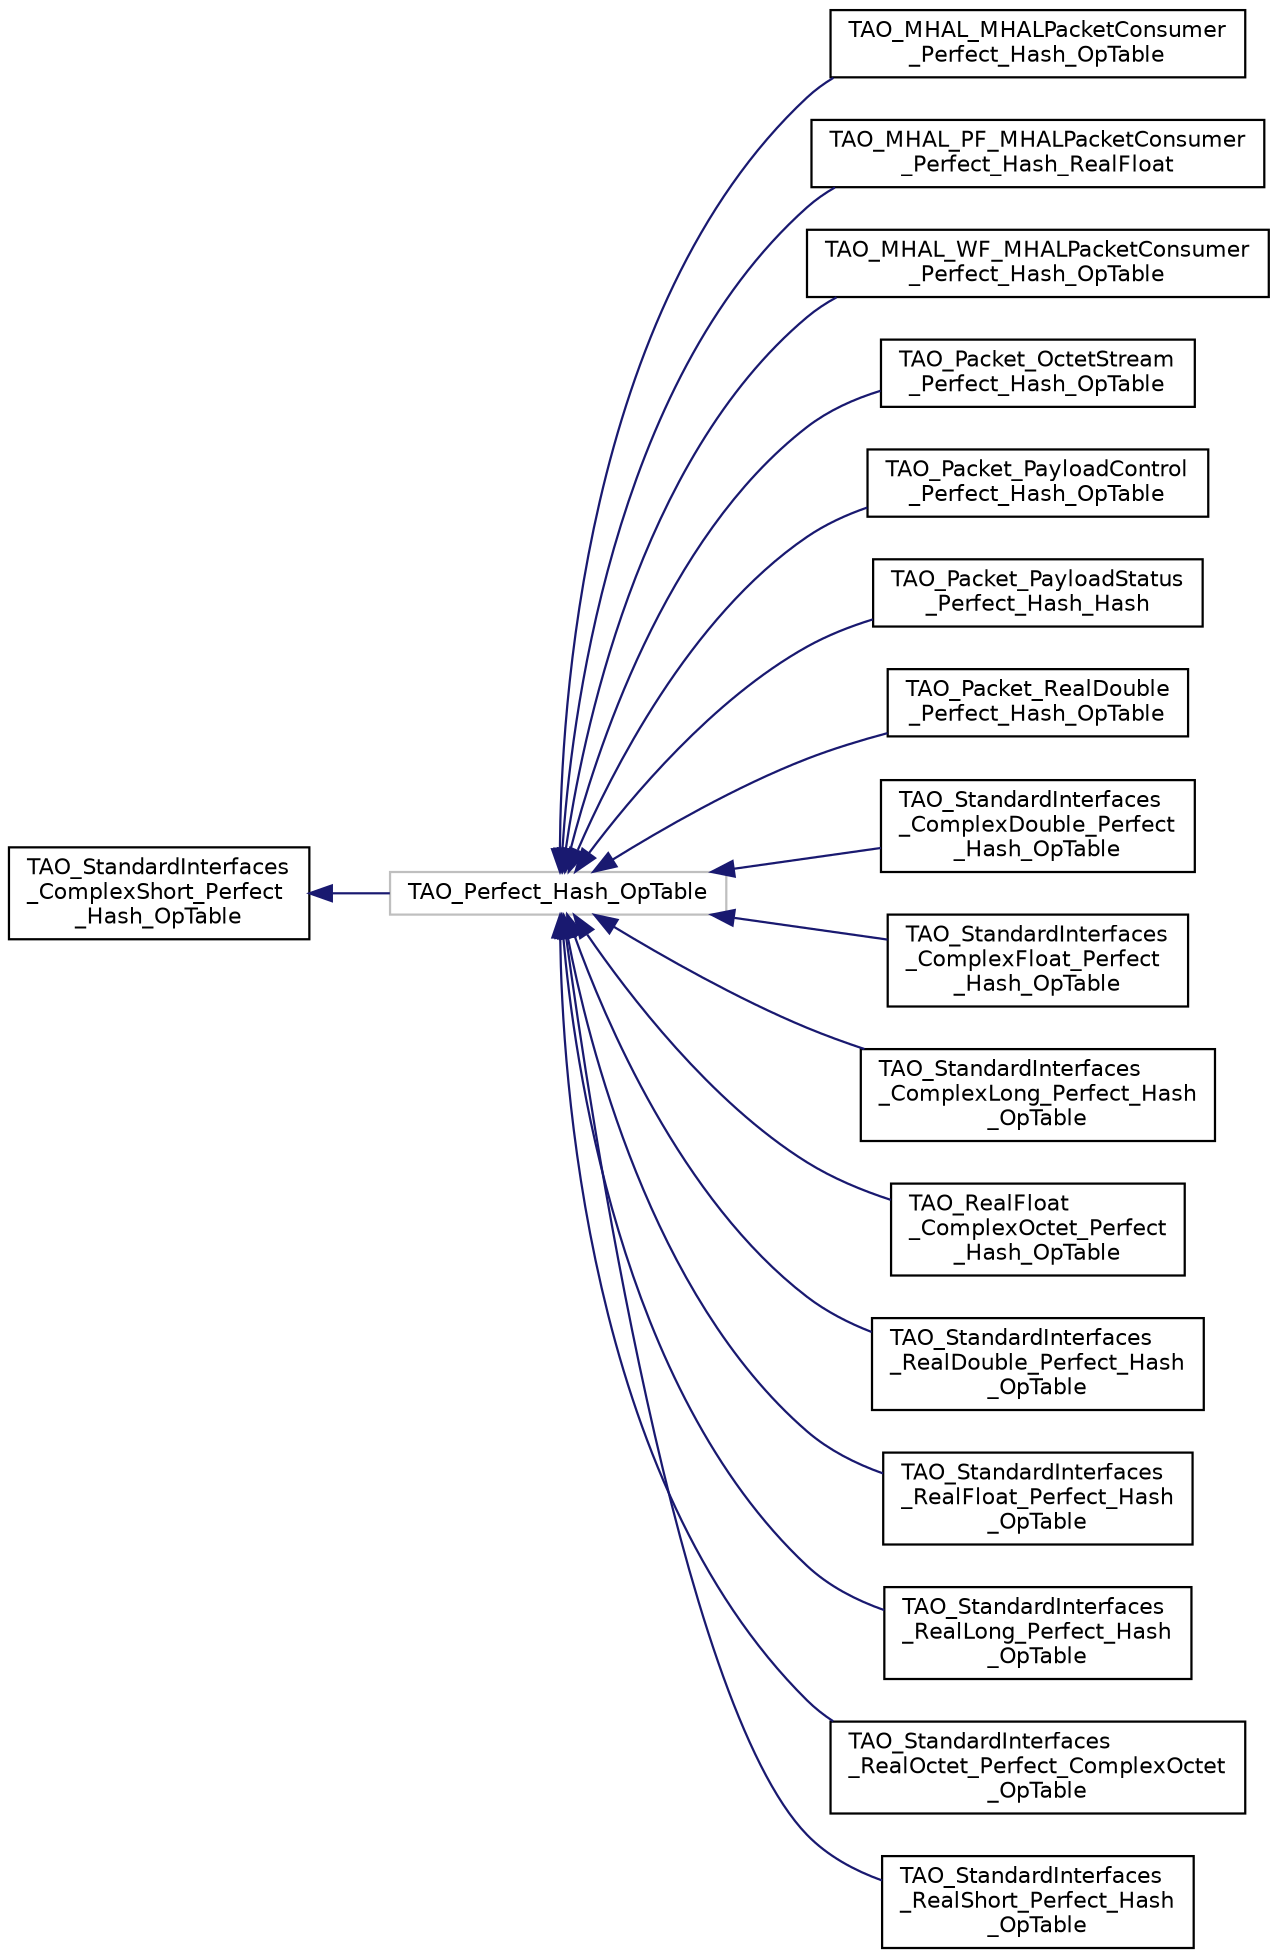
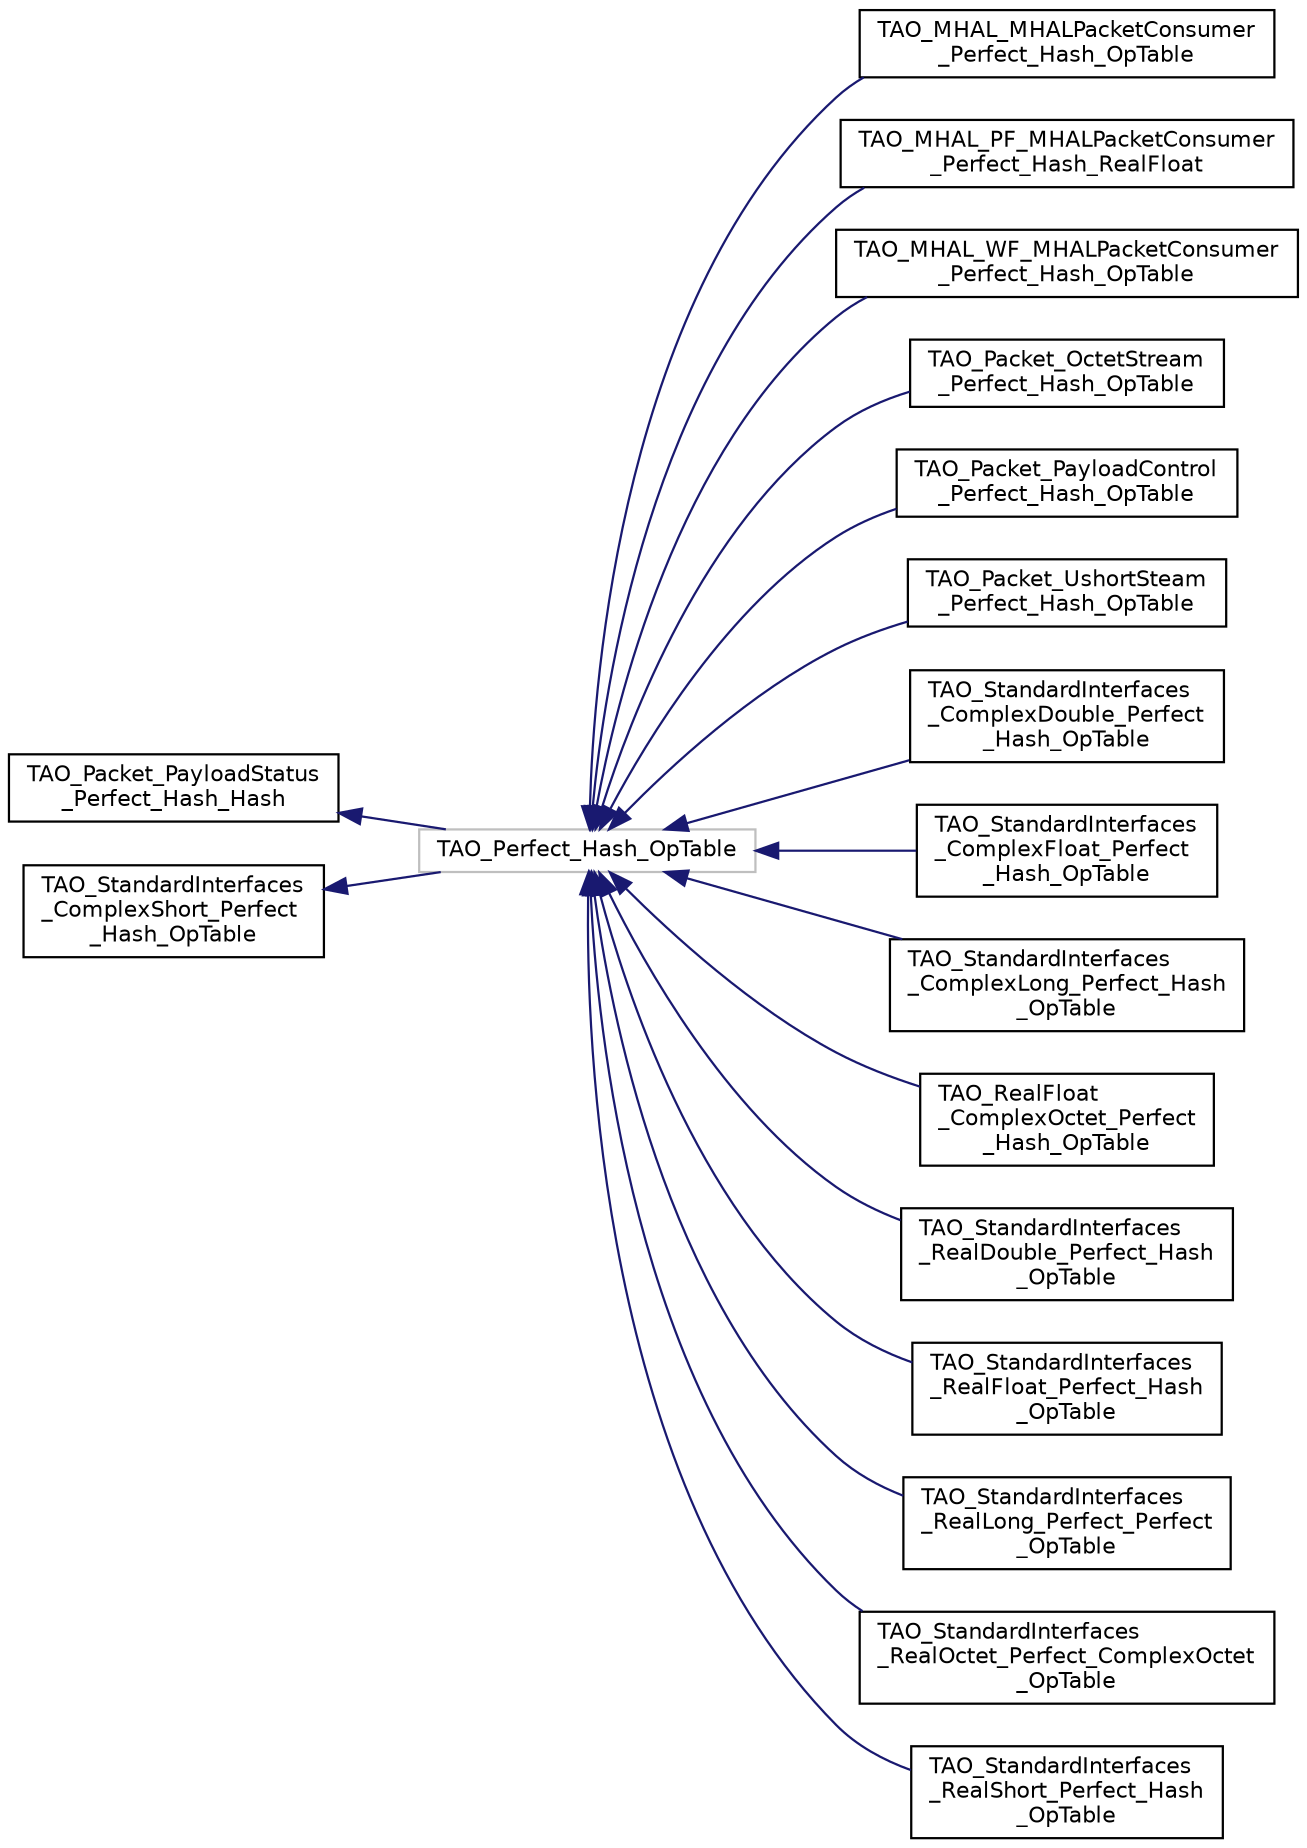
(1038, 703) -> (1067, 593)
(714, 715) -> (404, 823)
(1038, 1633) -> (1067, 1523)
